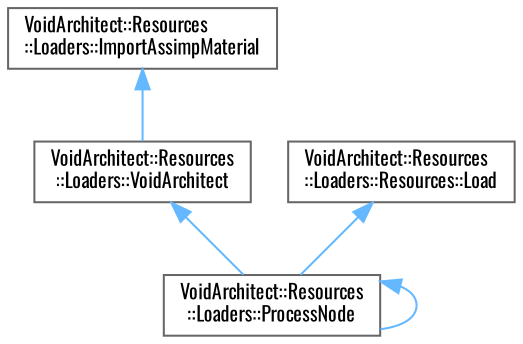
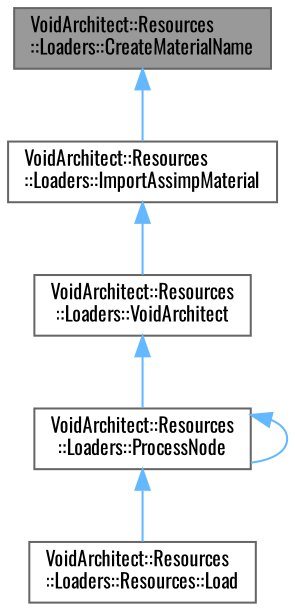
none -> (143, 38)
(329, 246) -> (143, 516)
